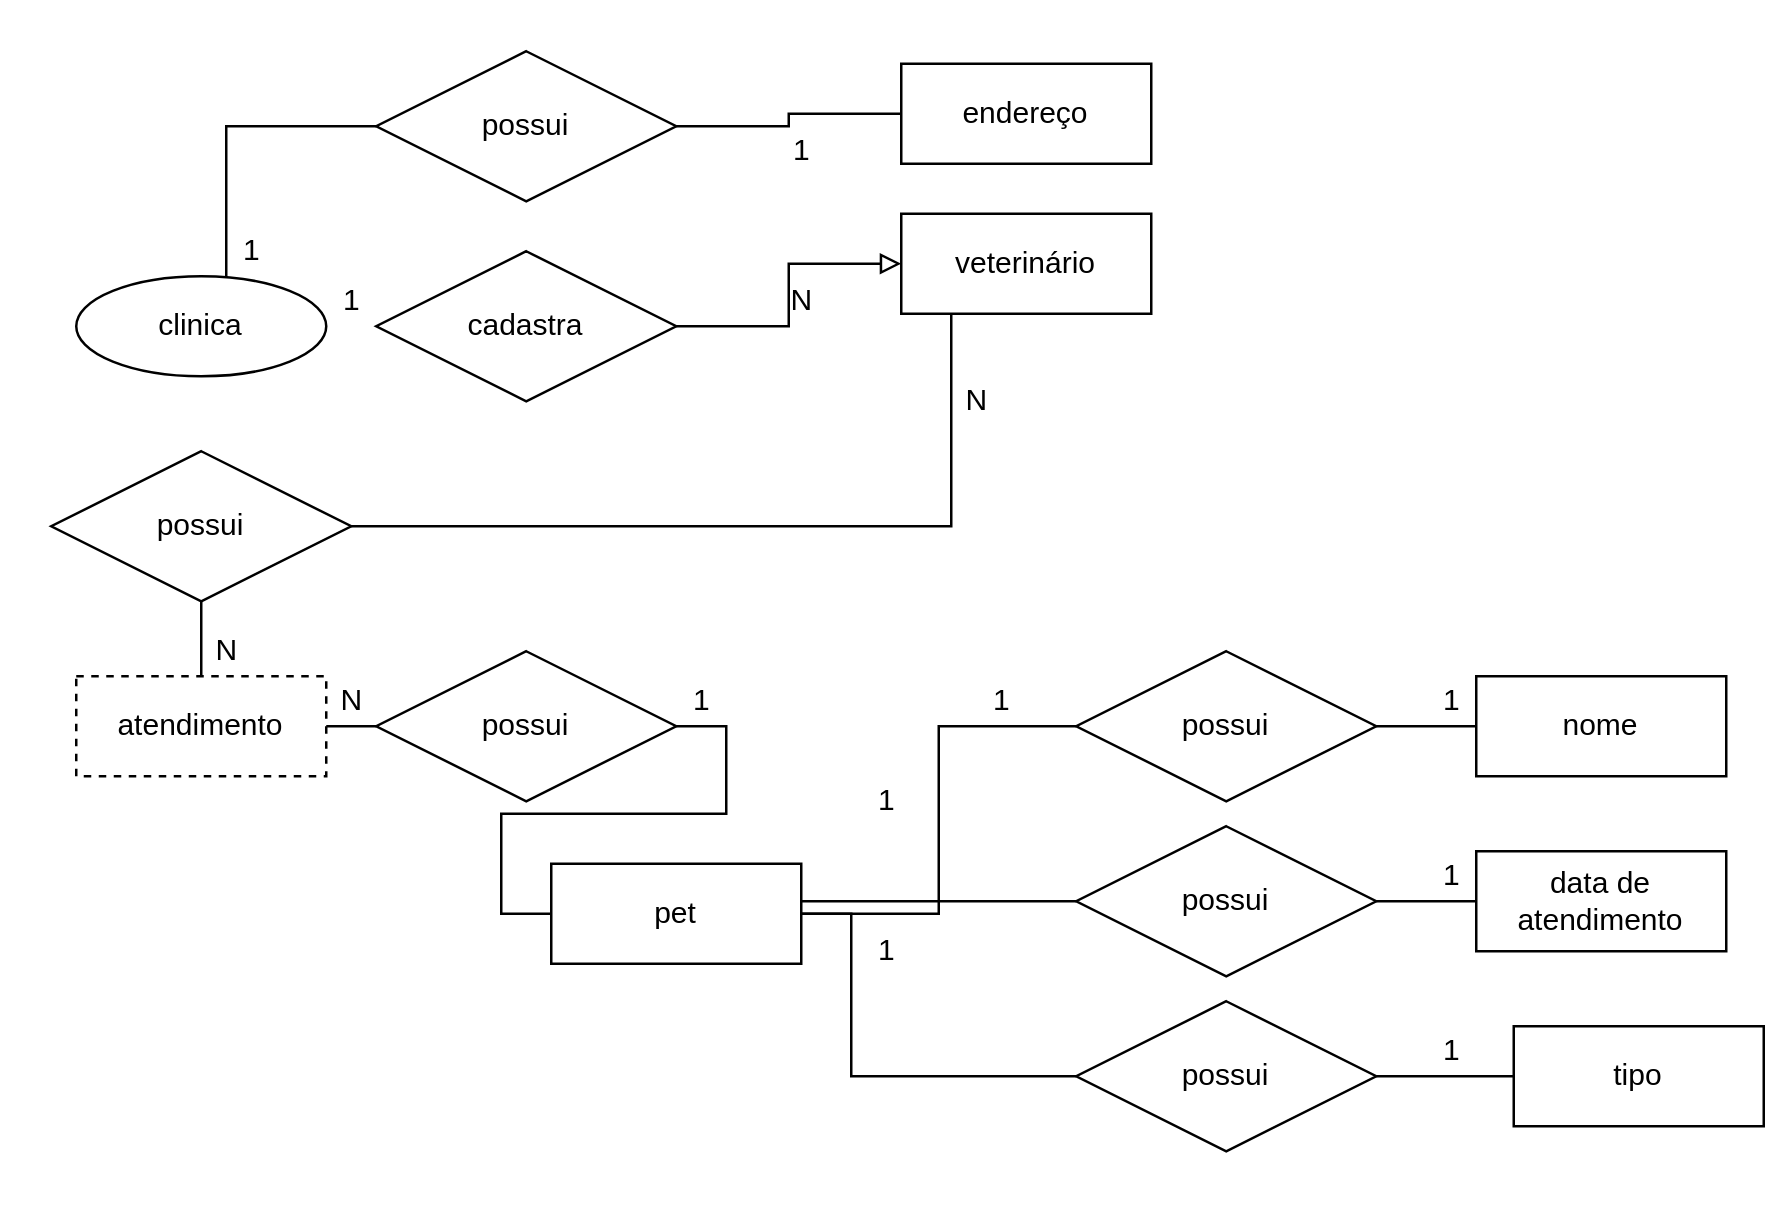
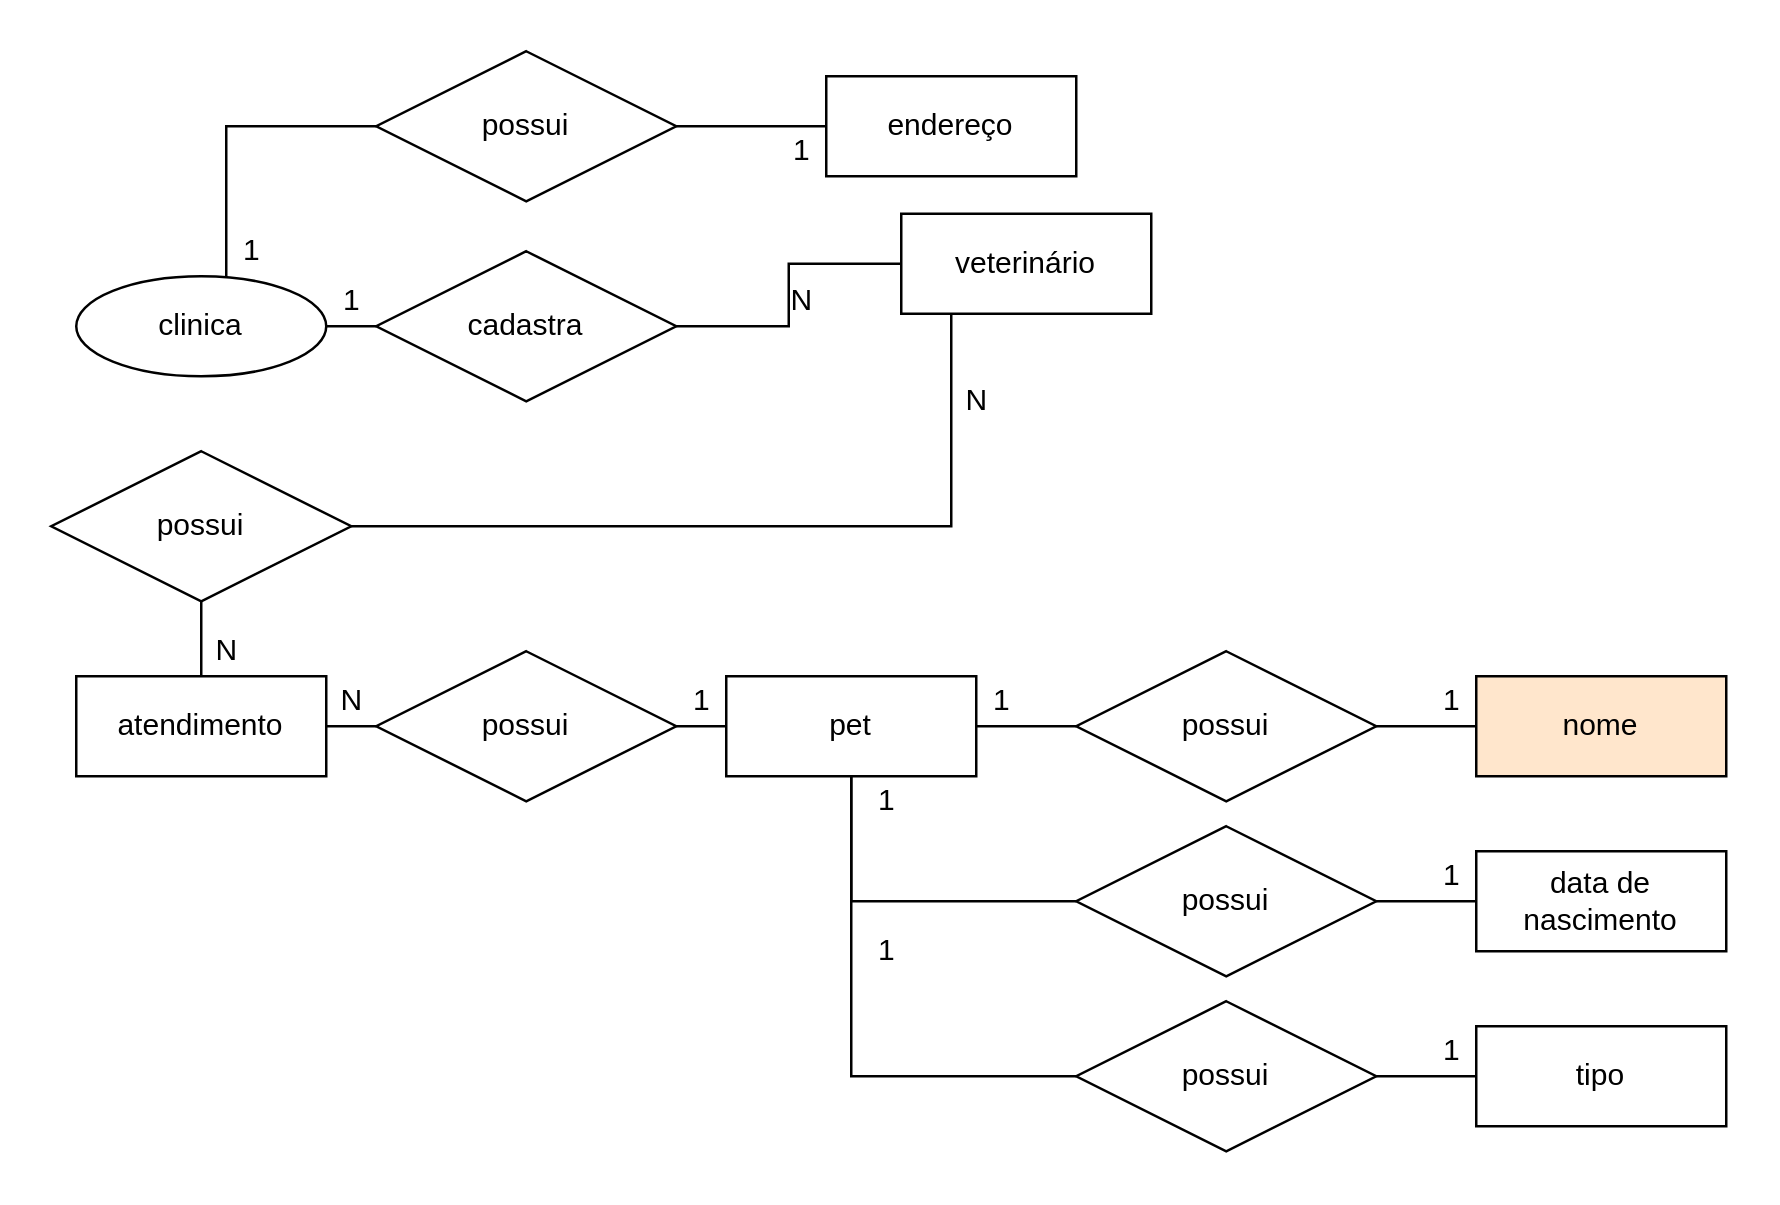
(1026, 114) -> (951, 126)
(879, 264) -> (888, 264)
none -> (351, 326)
(201, 726) -> (201, 726)
(1601, 726) -> (1601, 726)
(1601, 901) -> (1601, 901)
(676, 914) -> (851, 726)
(1639, 1076) -> (1601, 1076)
